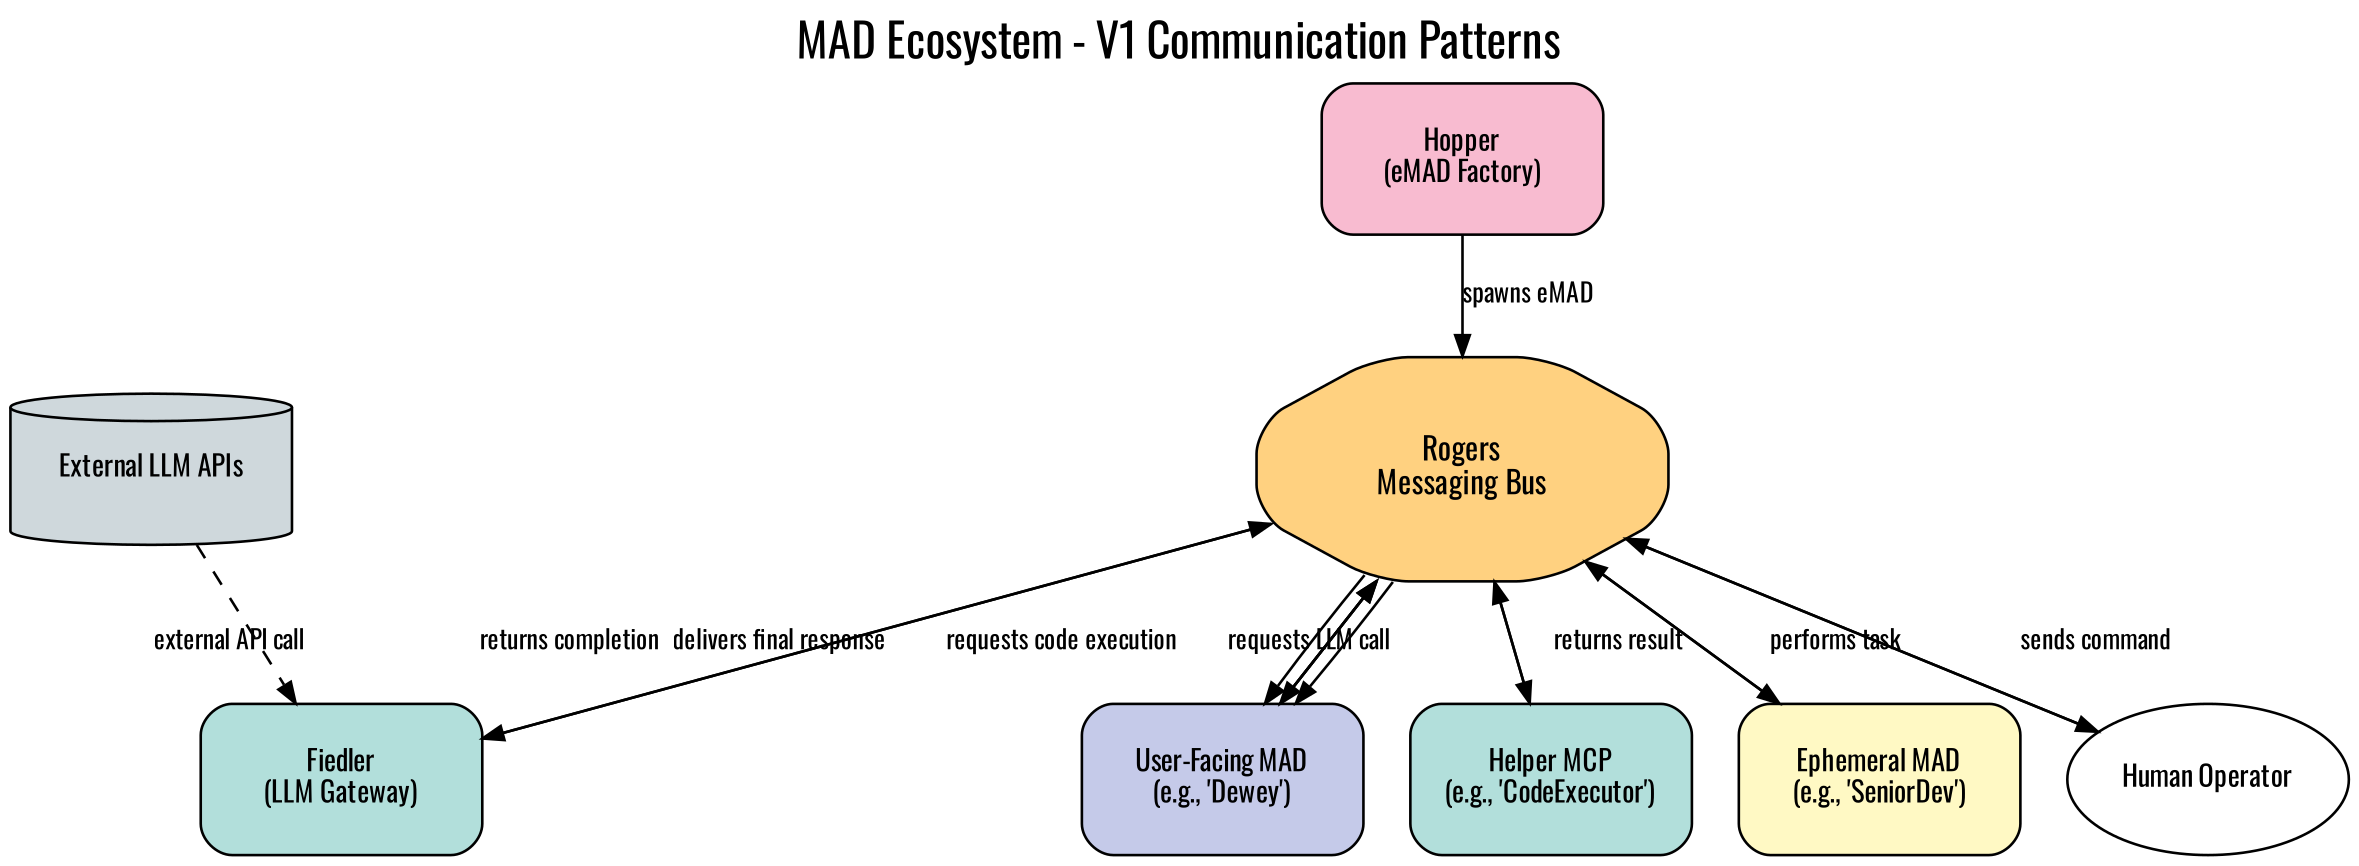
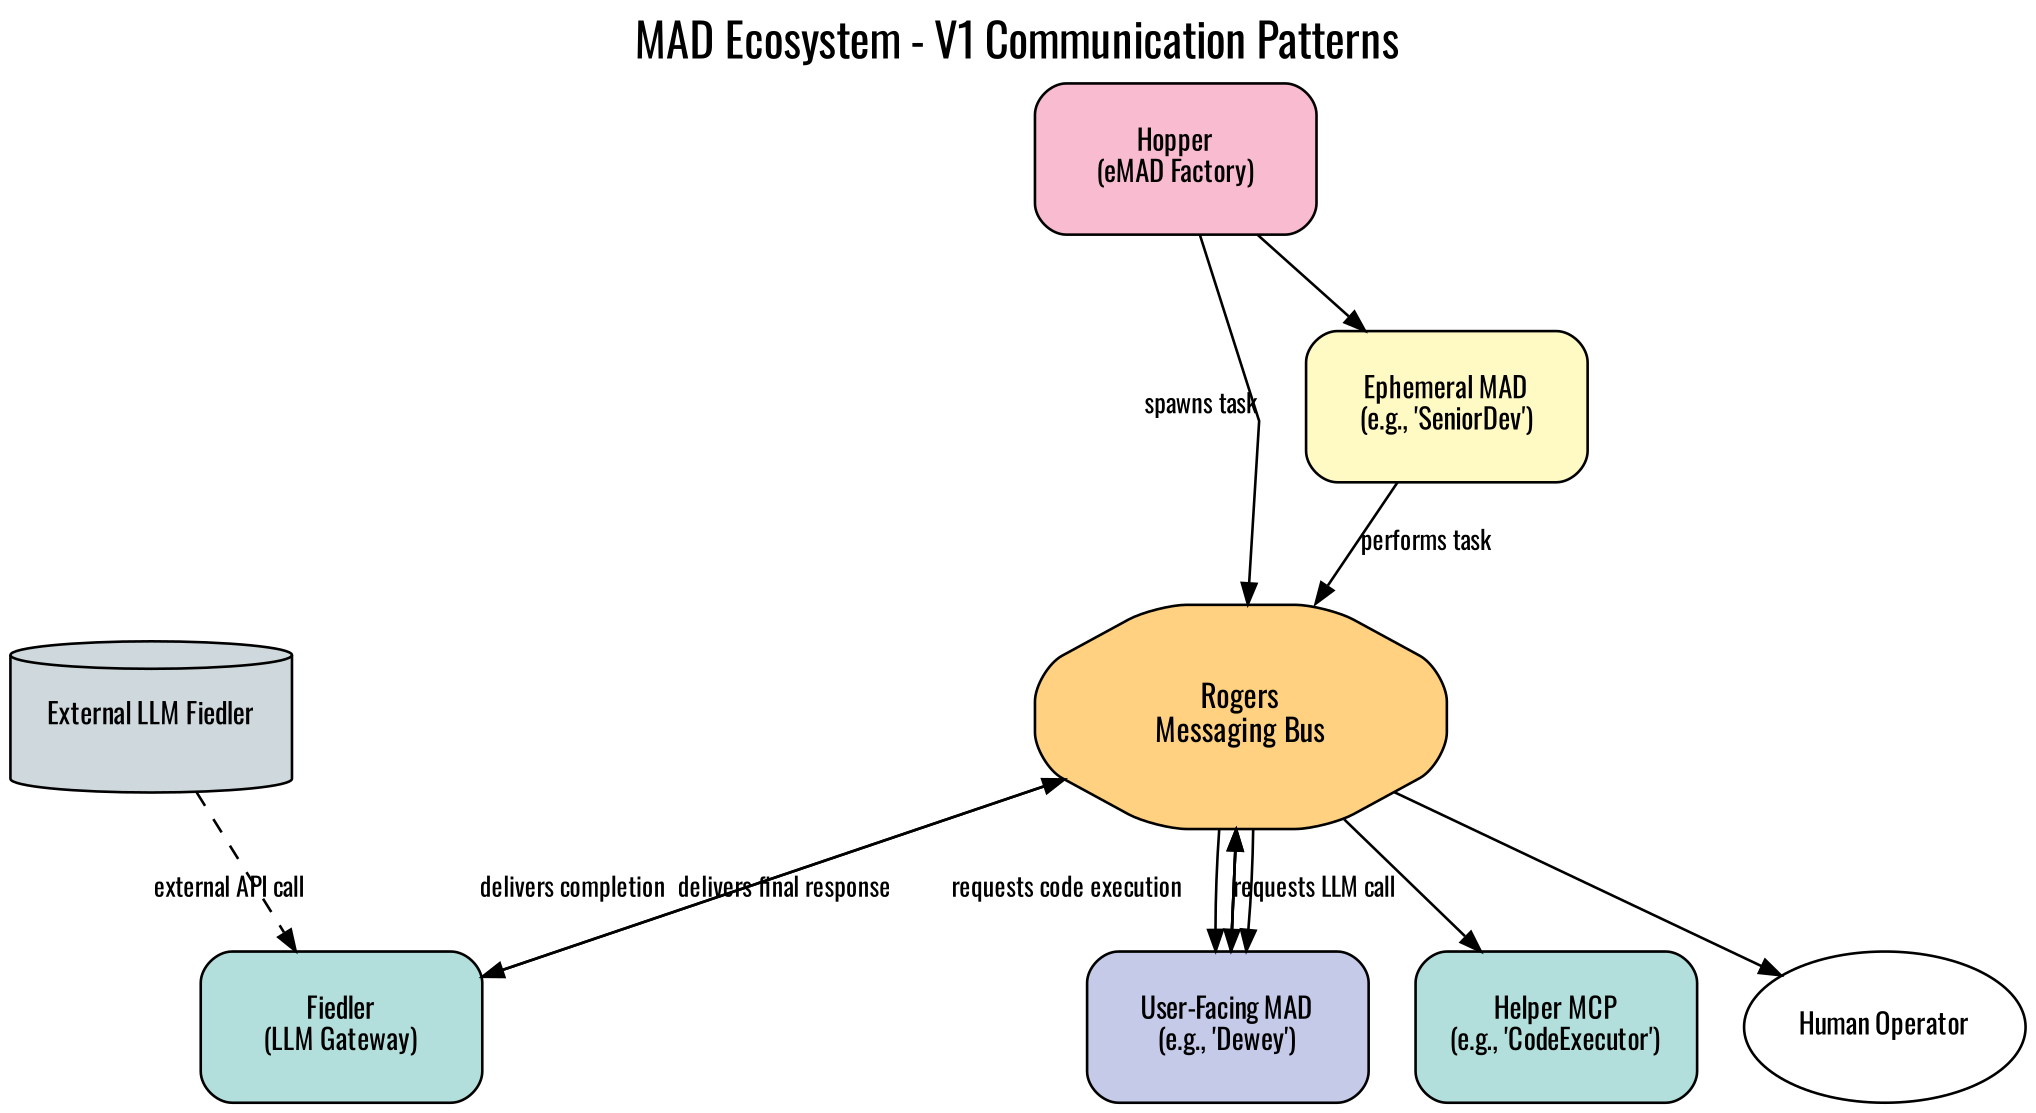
(1529, 296) -> (1202, 407)
(151, 469) -> (151, 717)
(1674, 626) -> (1303, 276)
(1872, 639) -> none
(571, 643) -> (574, 890)
(1515, 653) -> none
